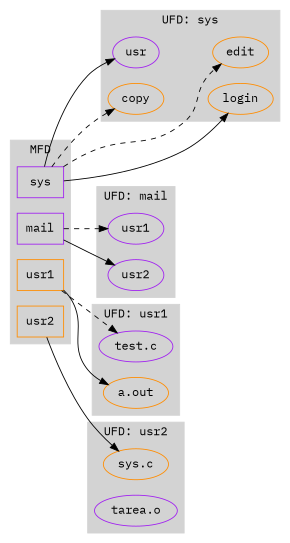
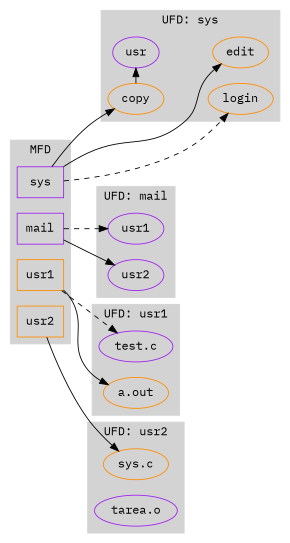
(66, 108) -> (136, 80)
(77, 137) -> (77, 137)
(154, 138) -> (154, 138)
(149, 165) -> (149, 165)
